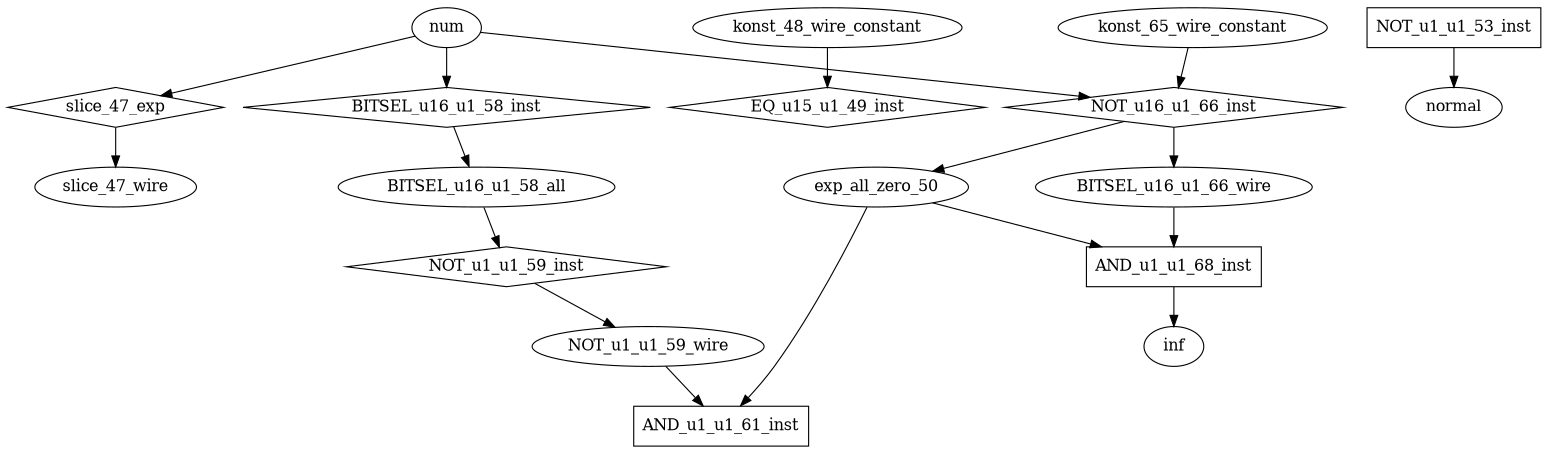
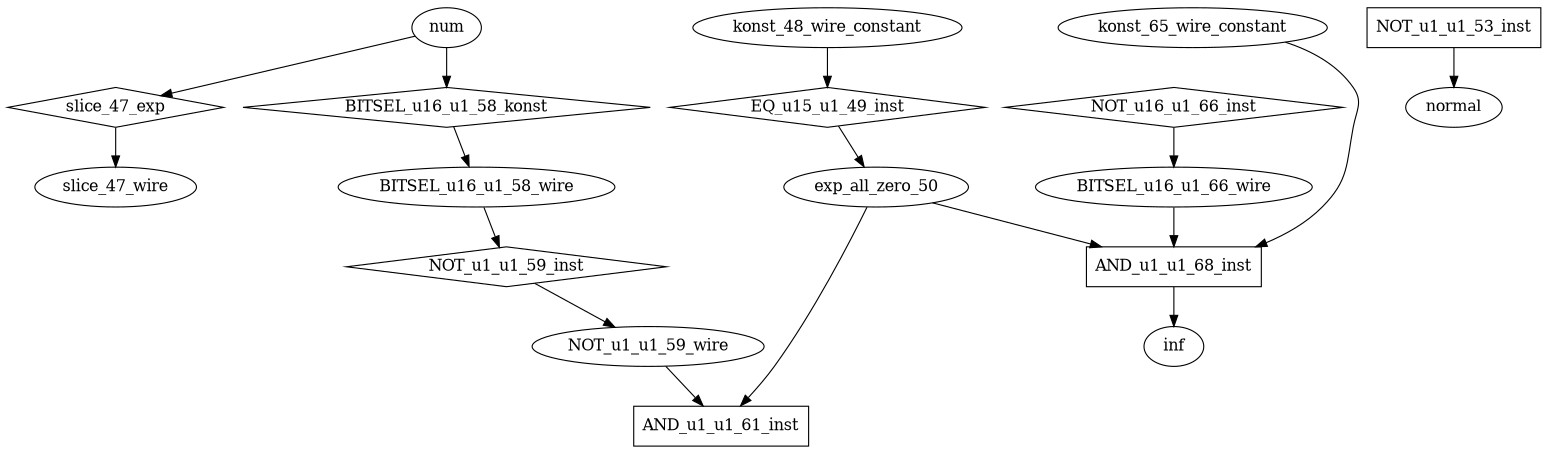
(1185, 62) -> (1351, 142)
(780, 64) -> none
(447, 107) -> (447, 107)
(1034, 145) -> (848, 142)
(477, 187) -> (477, 187)
